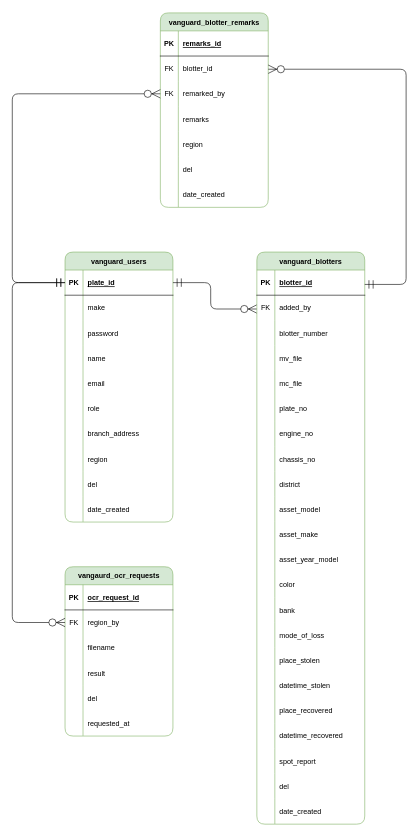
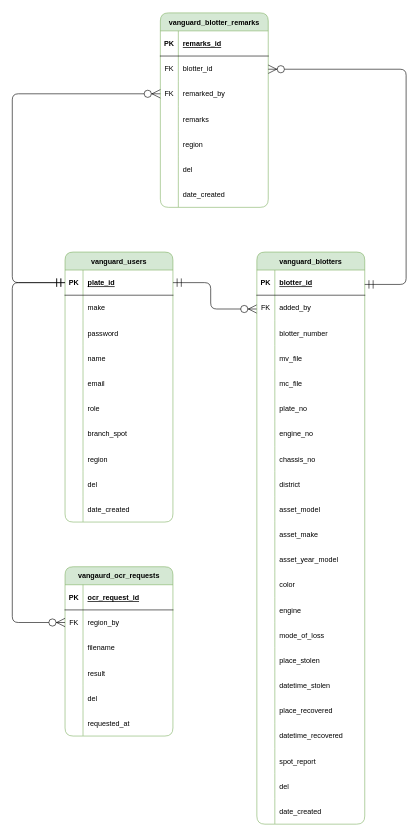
(116, 434) -> (110, 434)
(288, 610) -> (291, 610)
